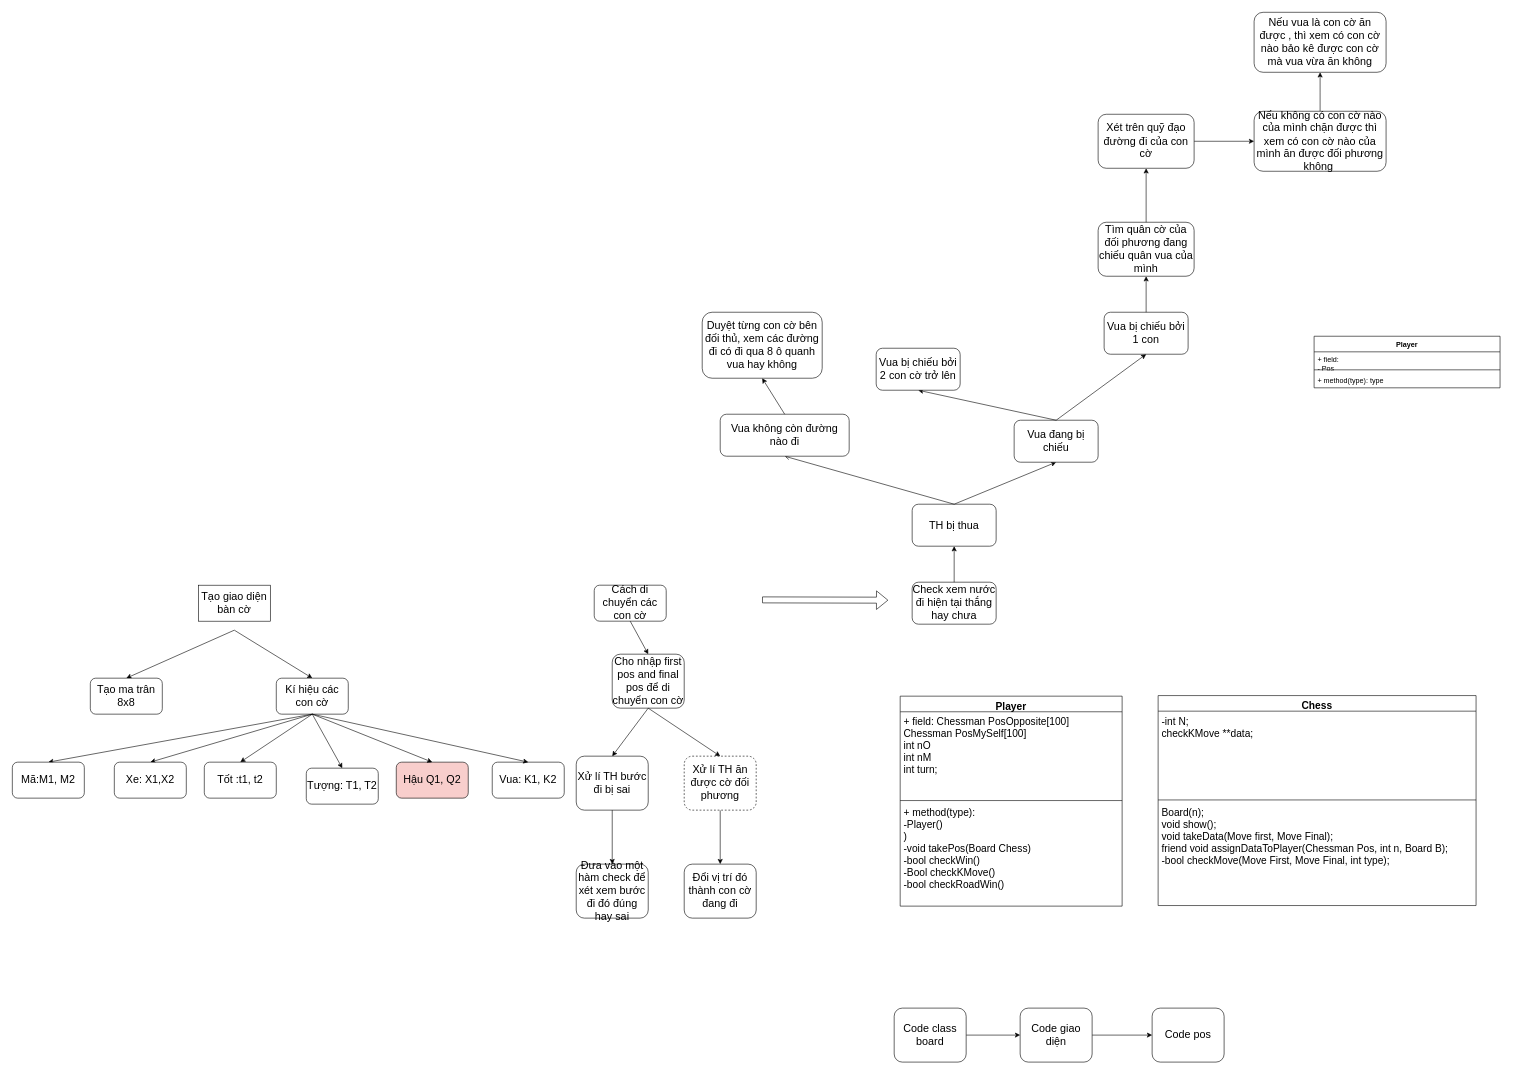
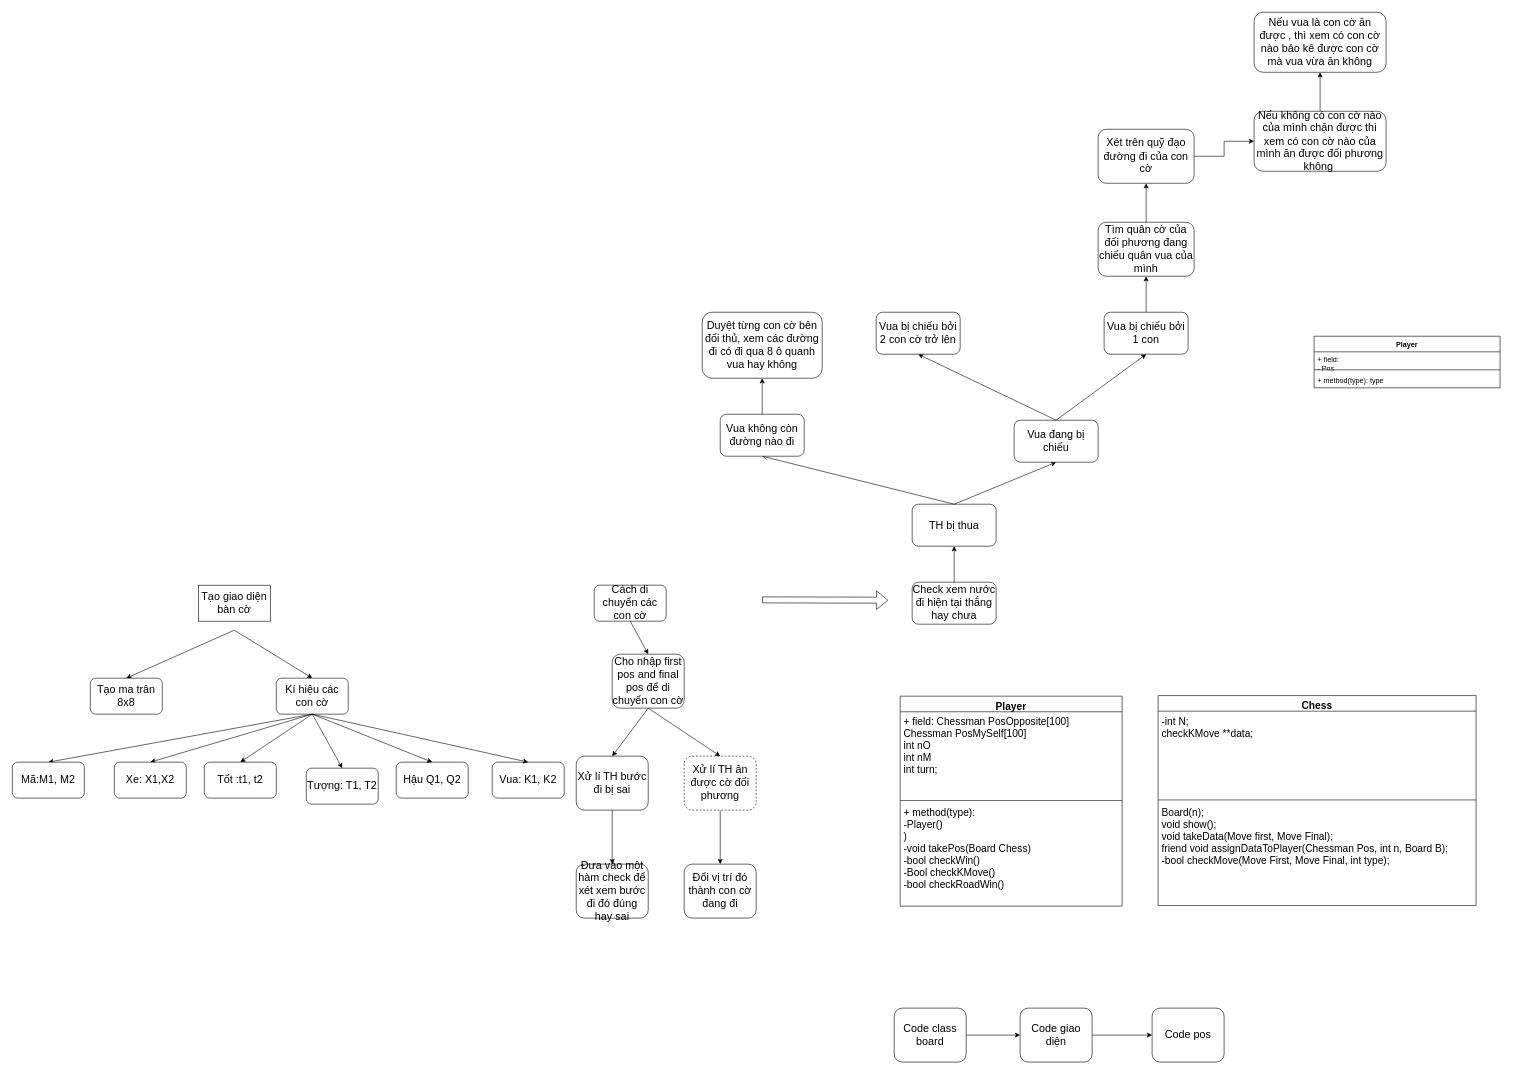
(1146, 141) -> (1146, 156)
(918, 369) -> (918, 333)
(785, 435) -> (762, 435)
(432, 780) -> (432, 780)
